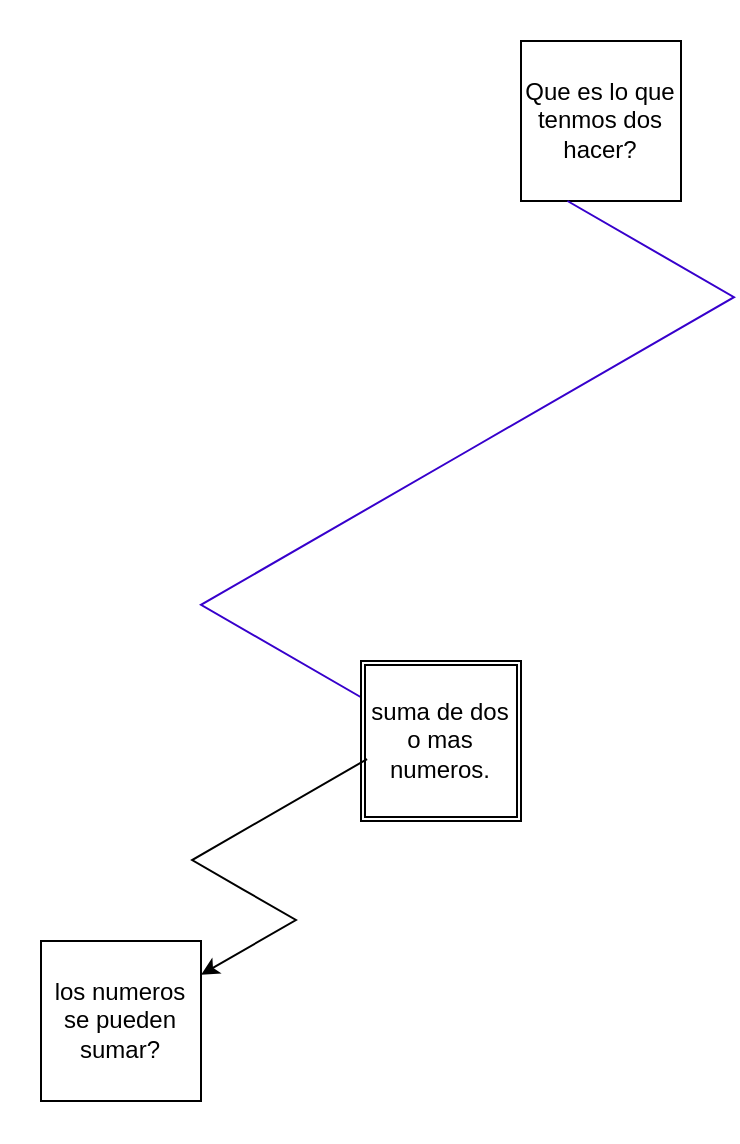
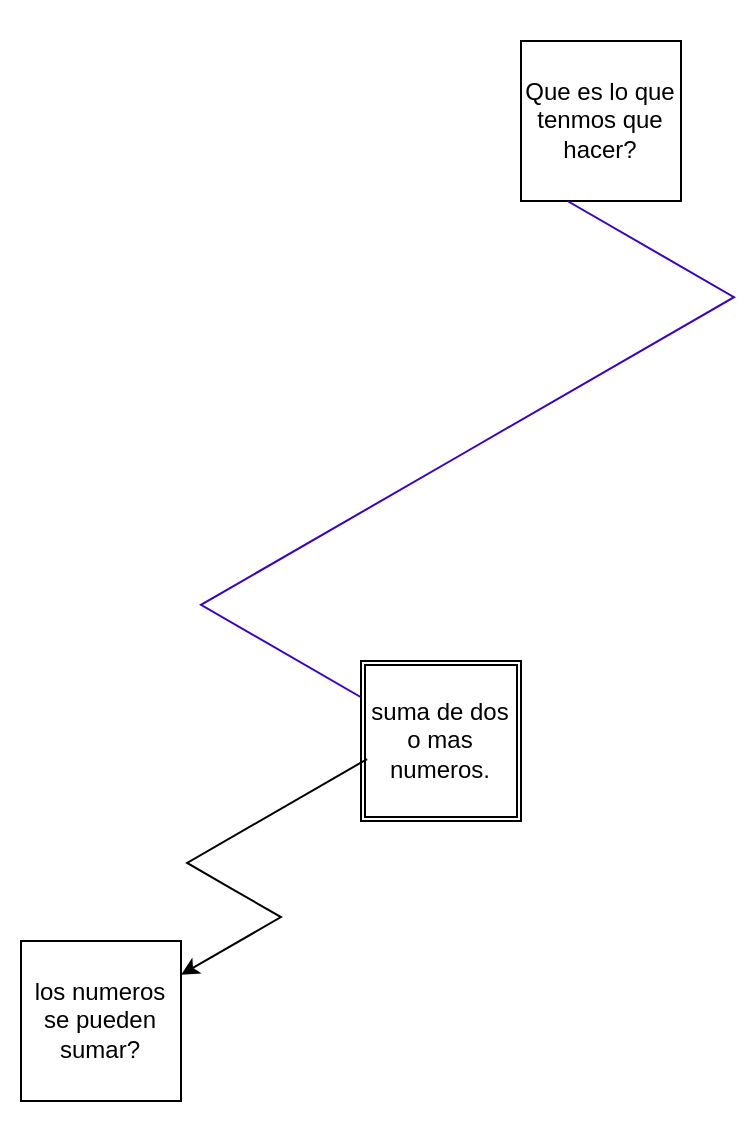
(601, 121) -> (601, 121)
(121, 1021) -> (101, 1021)
